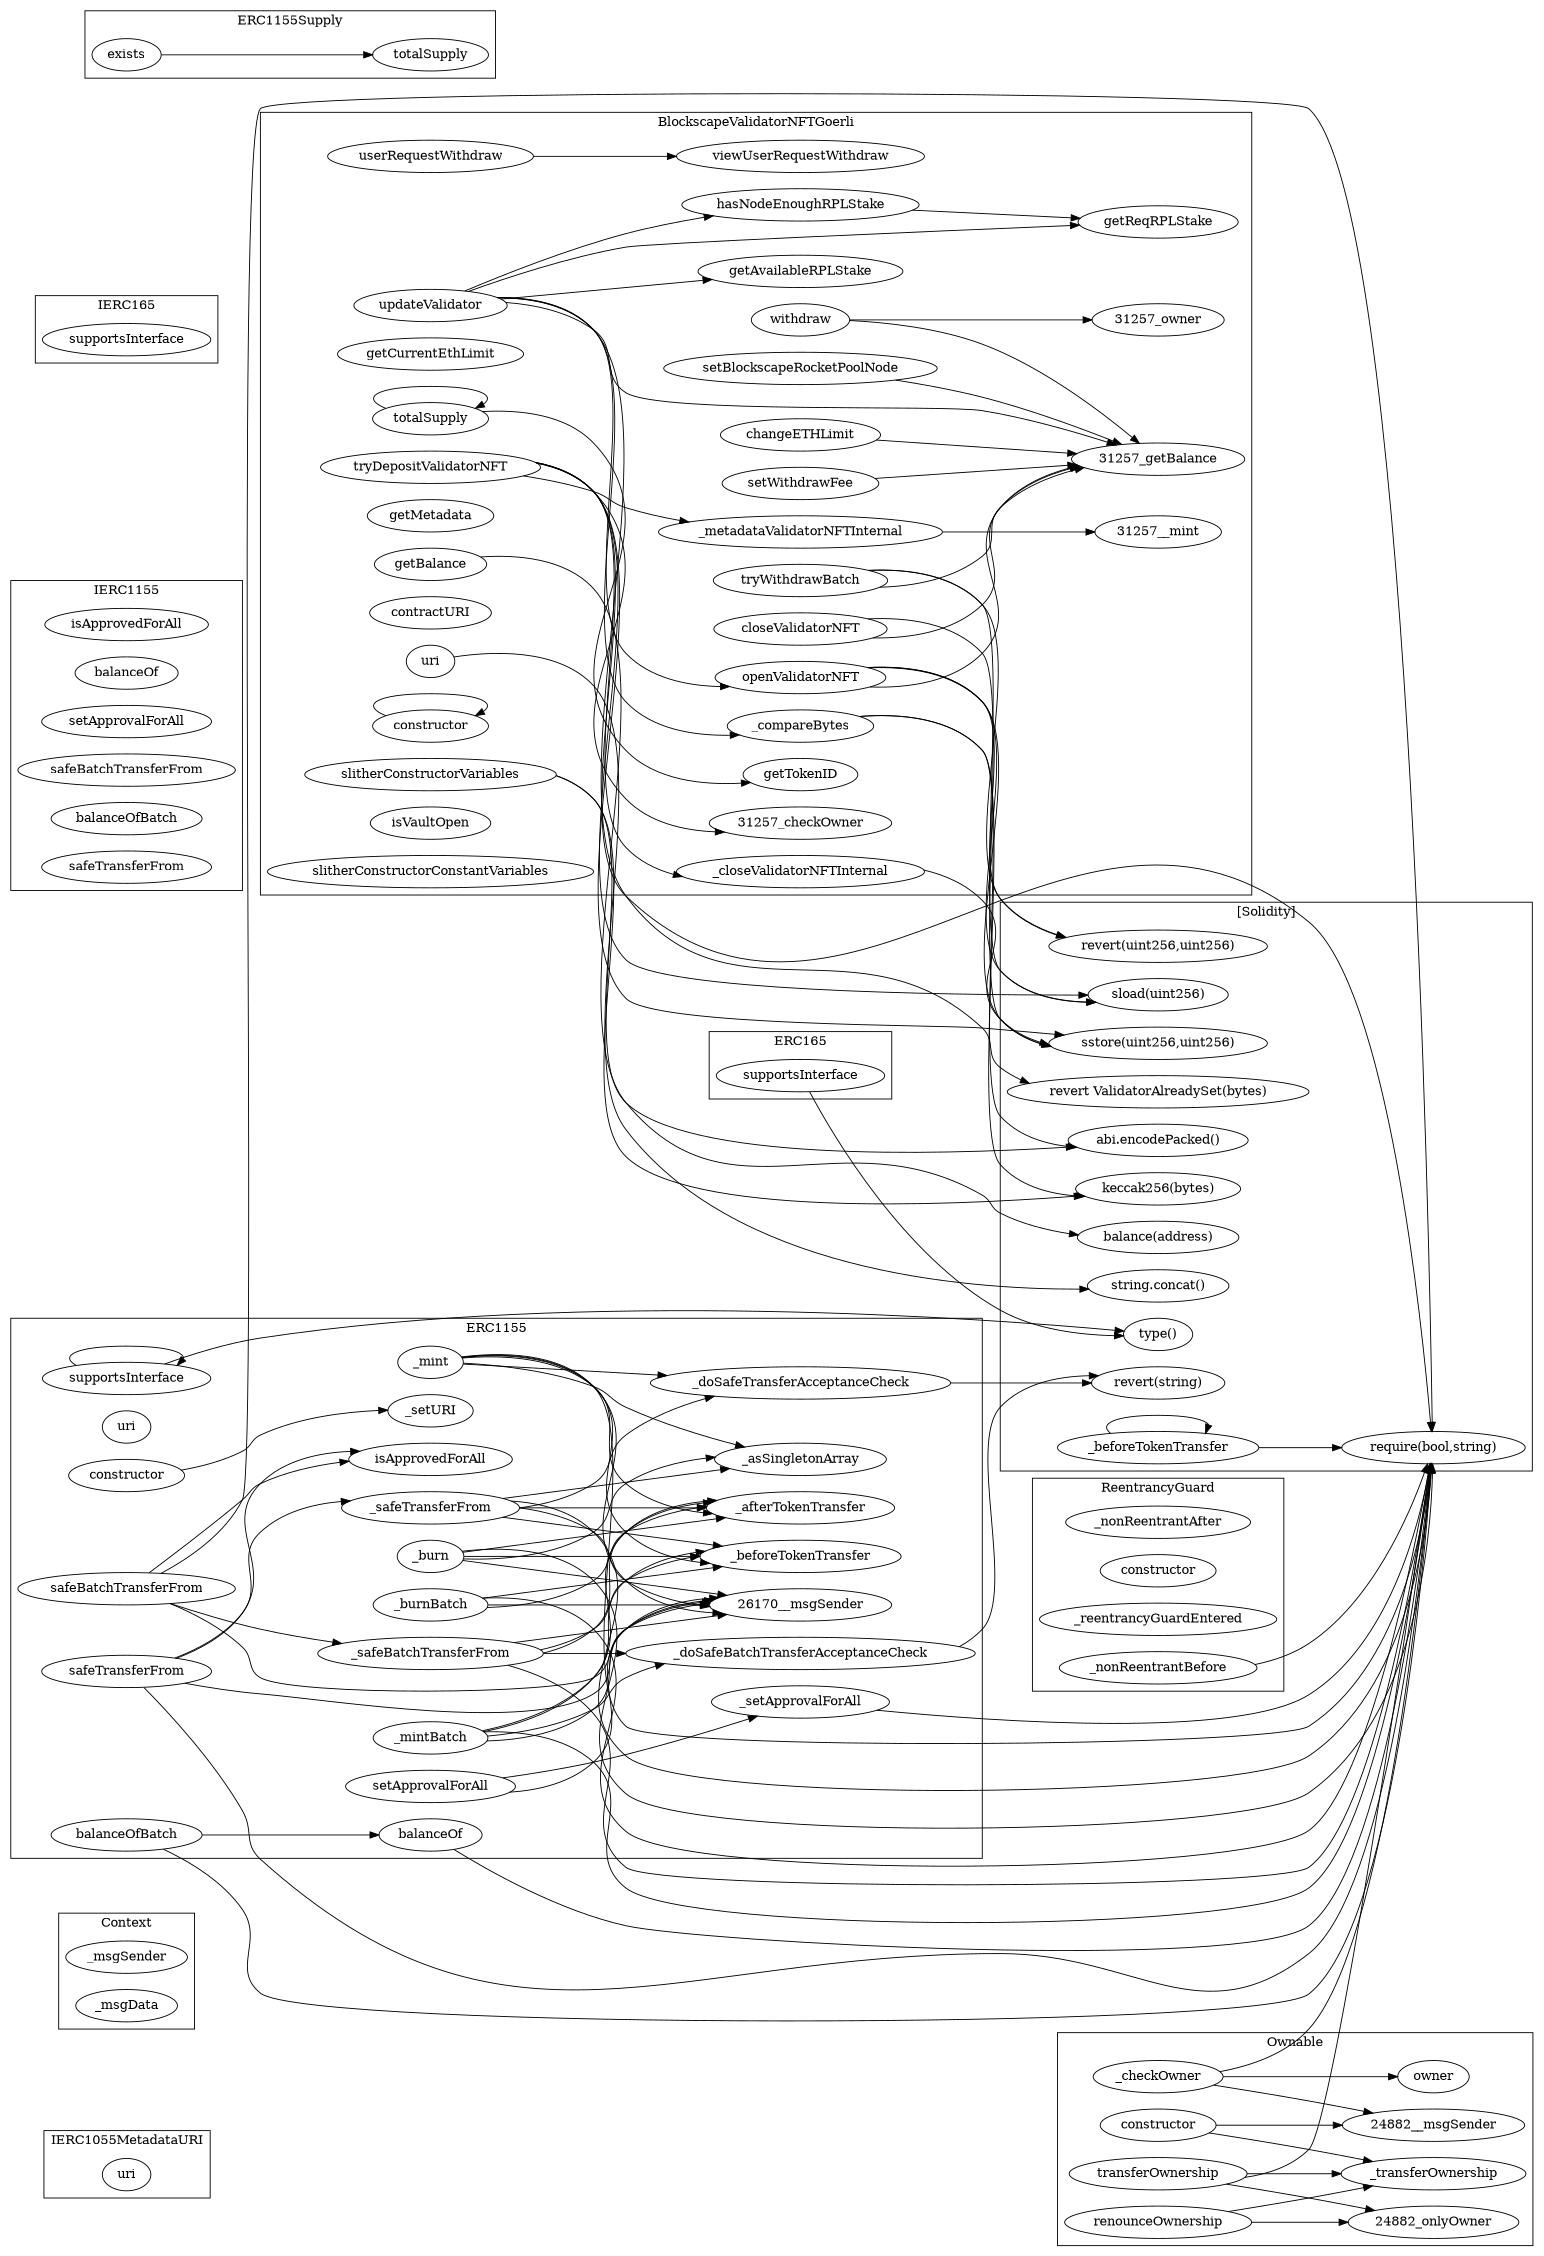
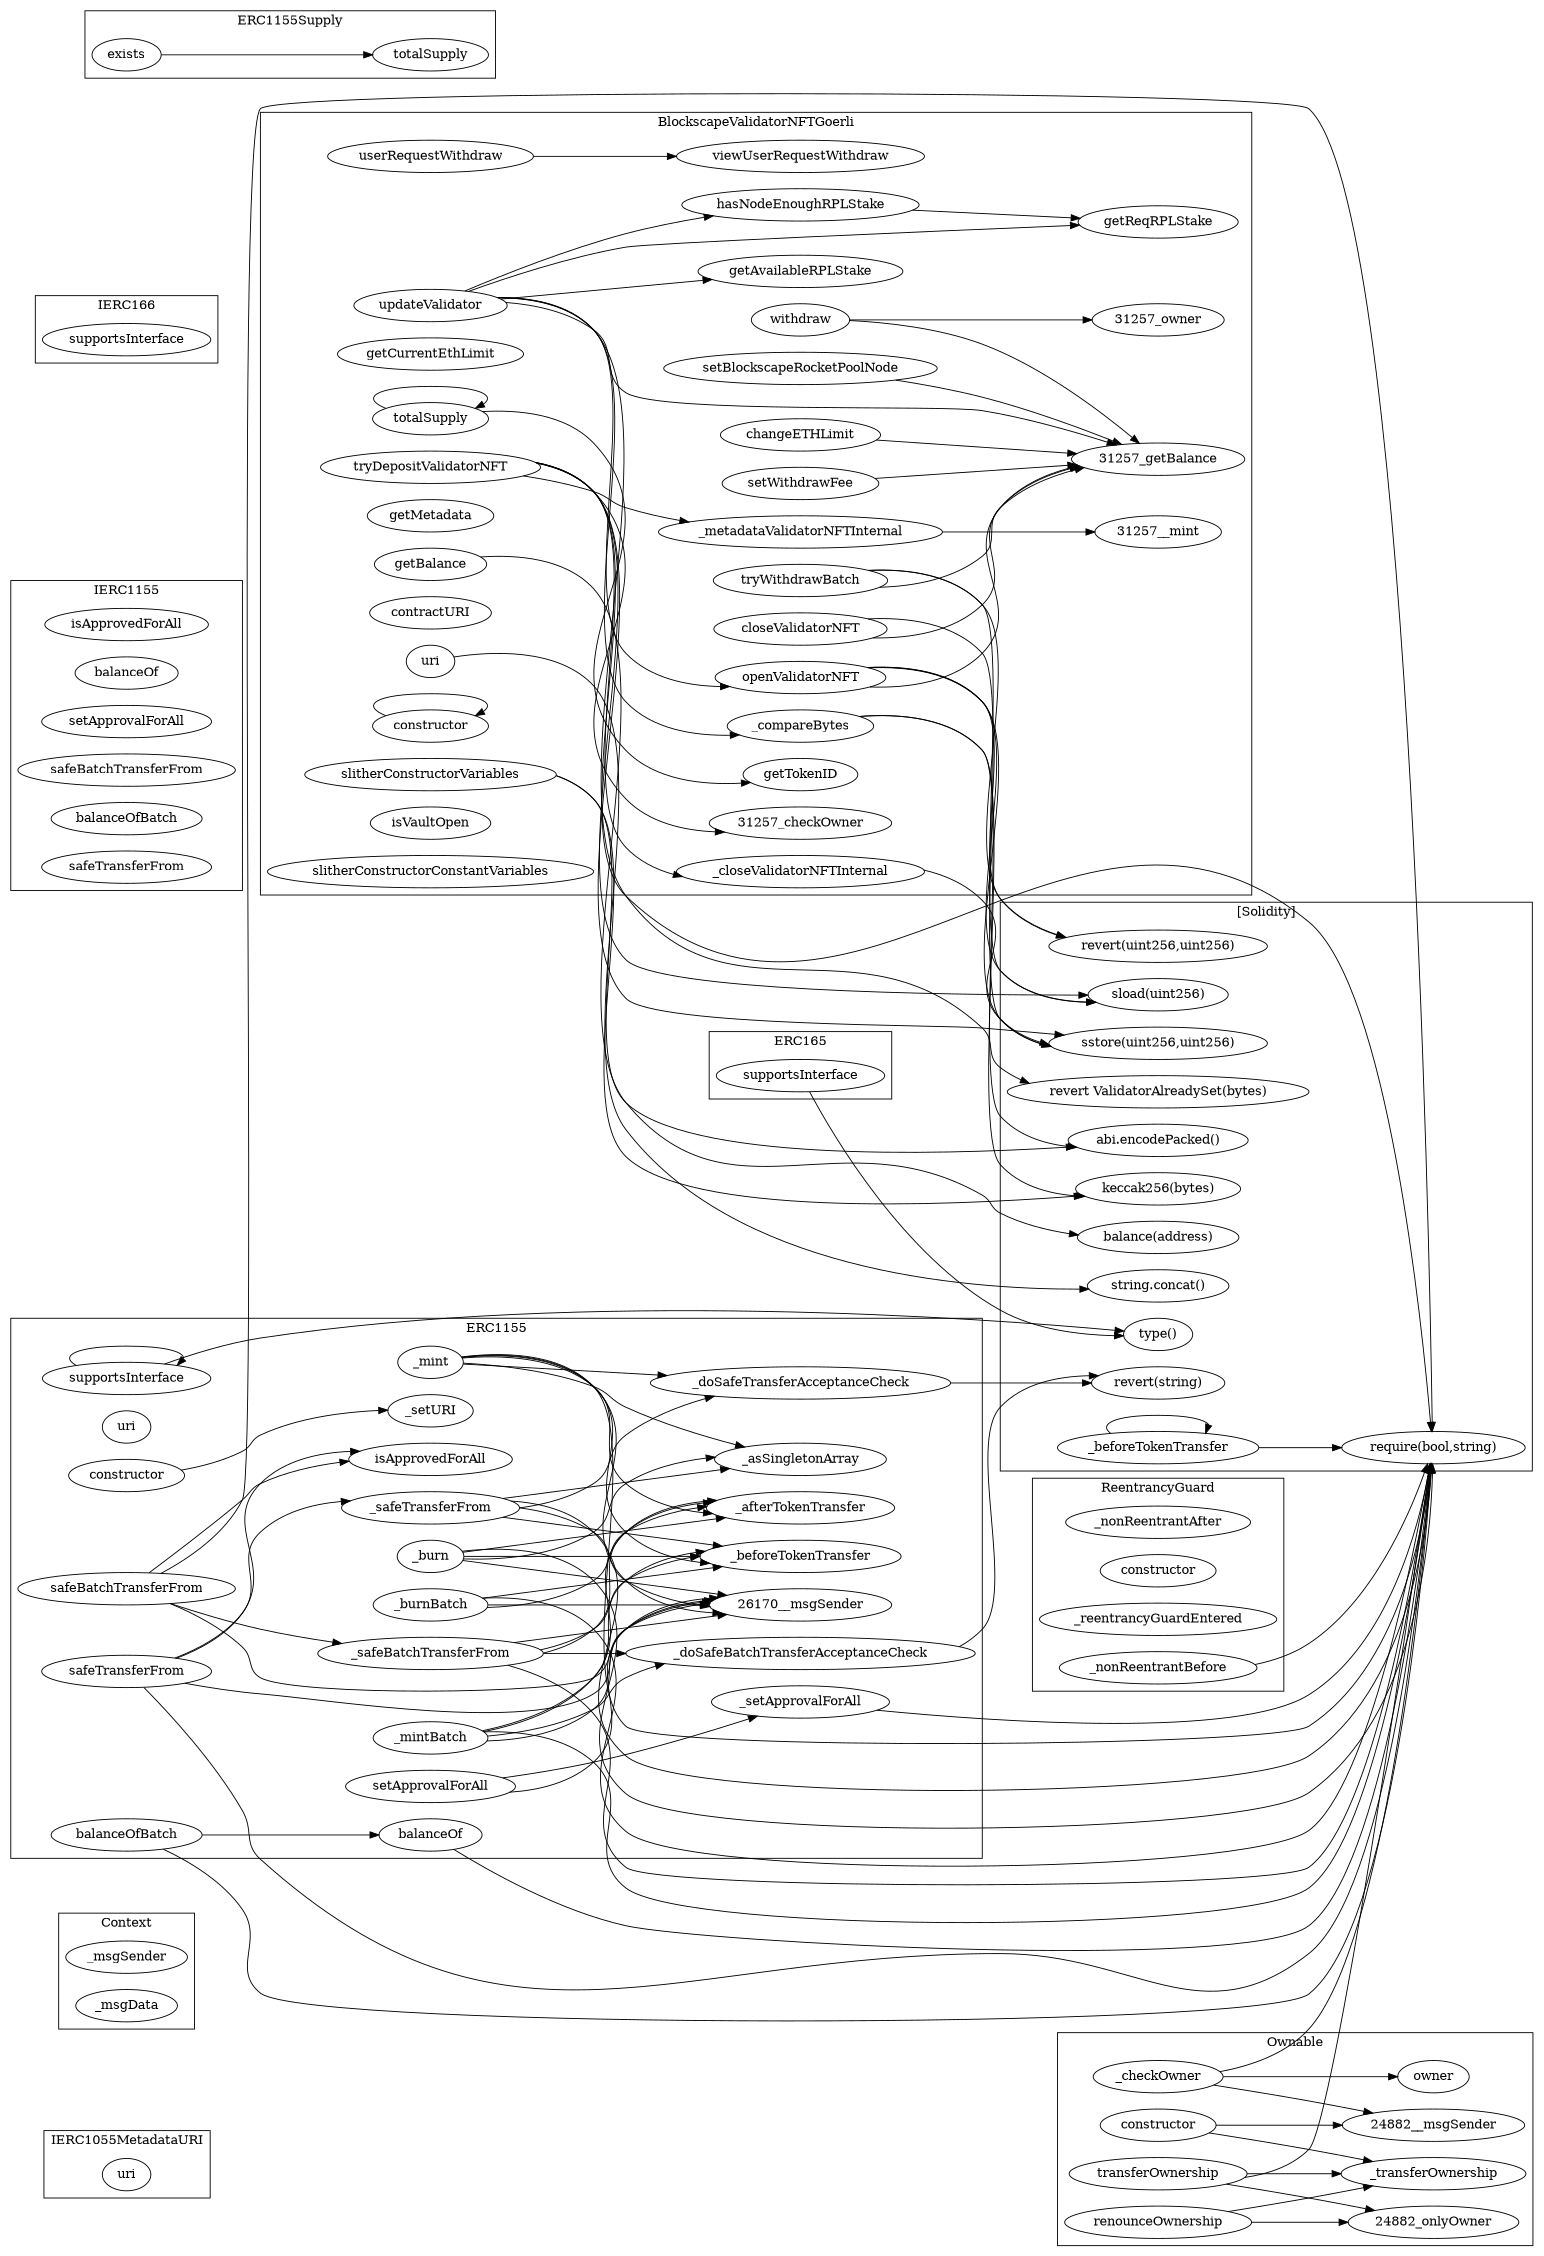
(127, 306) -> (127, 306)
(617, 1508) -> none
